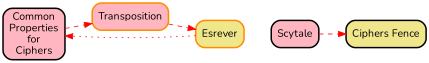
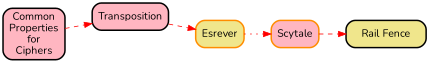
(130, 17) -> (130, 17)
(295, 34) -> (295, 34)
(386, 34) -> (386, 34)
(134, 38) -> (254, 34)
